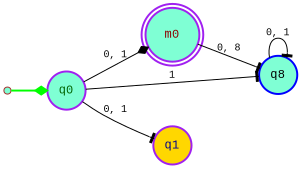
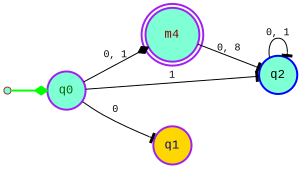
(172, 35) -> (172, 35)
(278, 75) -> (278, 75)
(116, 110) -> (116, 110)
